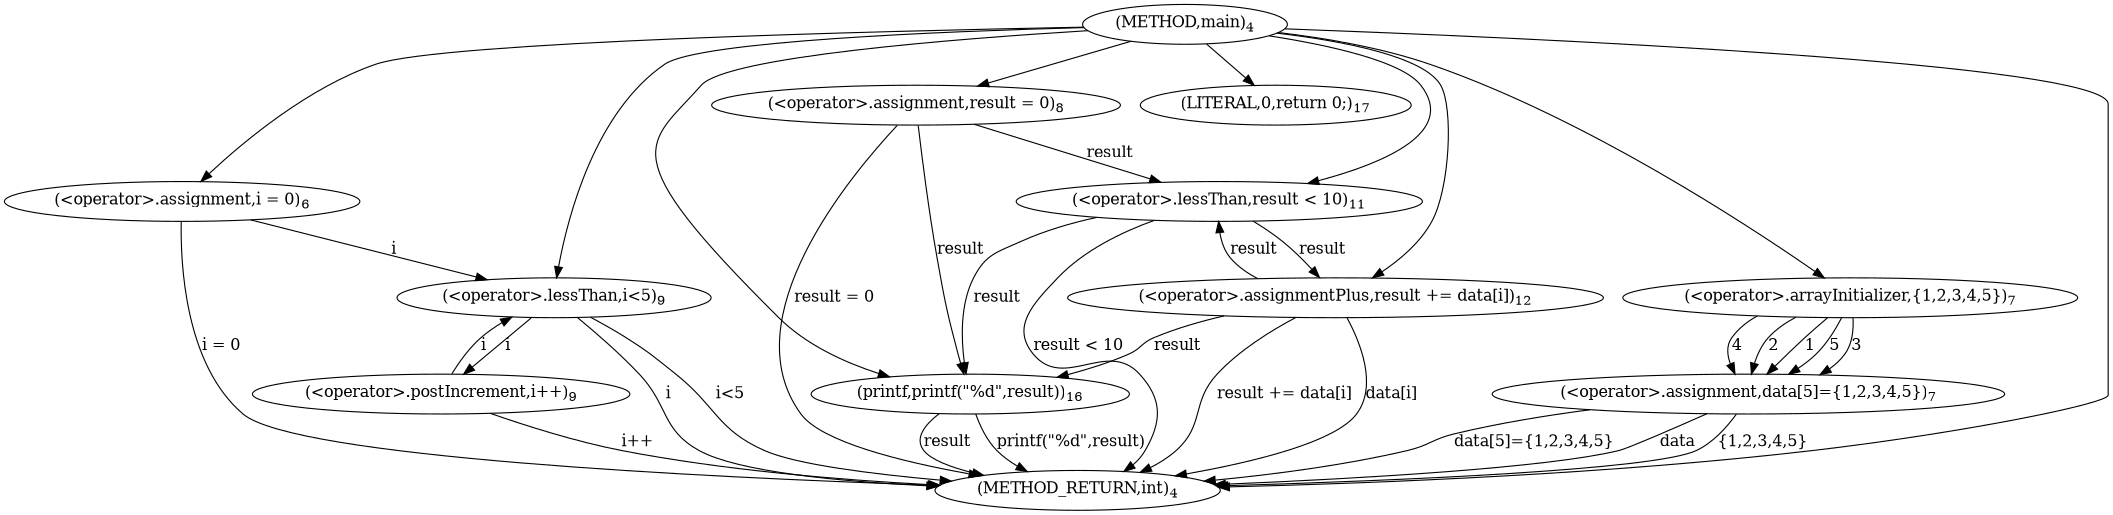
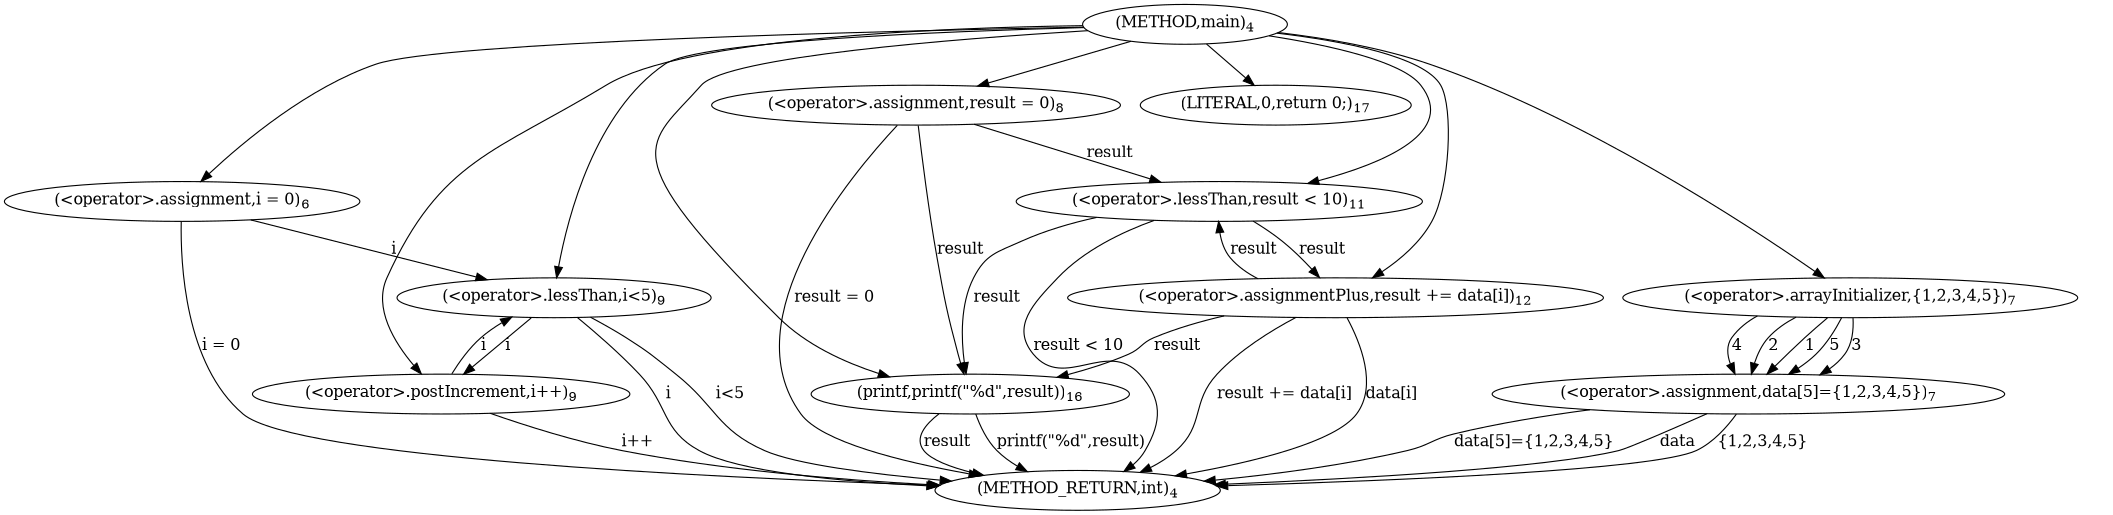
(2108, 277) -> (646, 68)
